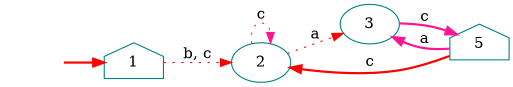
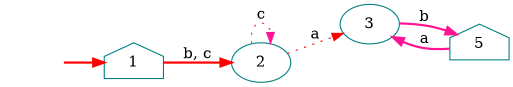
(425, 17) -> (425, 17)
(192, 63) -> (192, 63)
(377, 73) -> none
